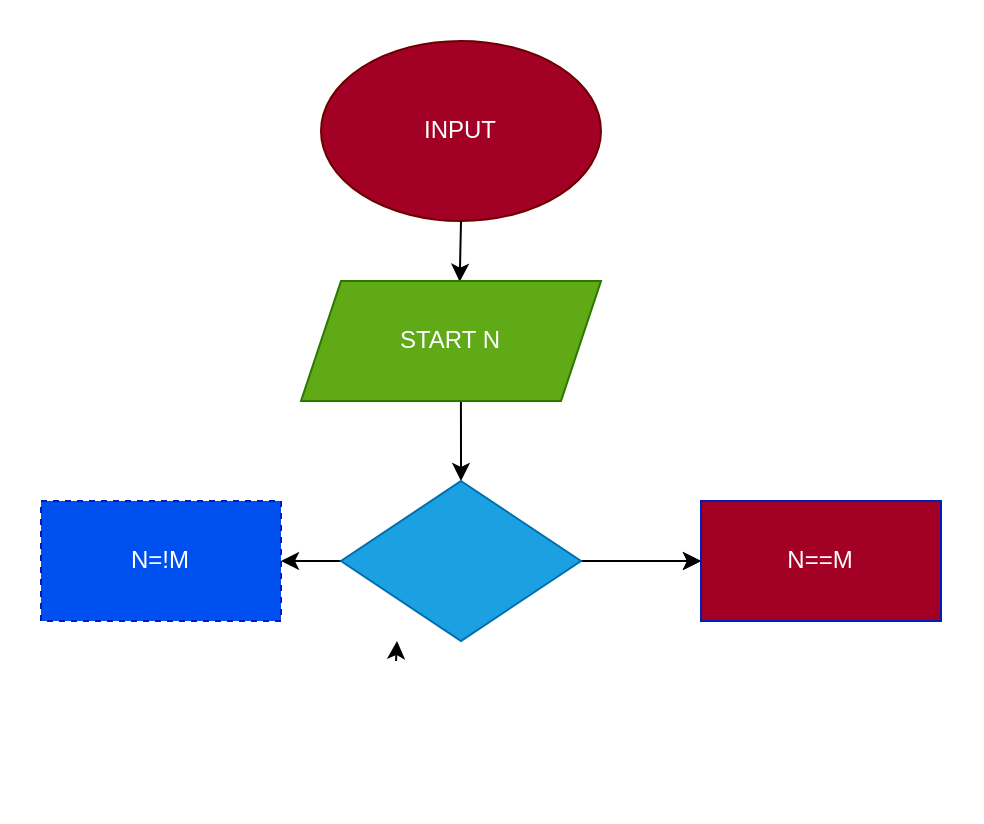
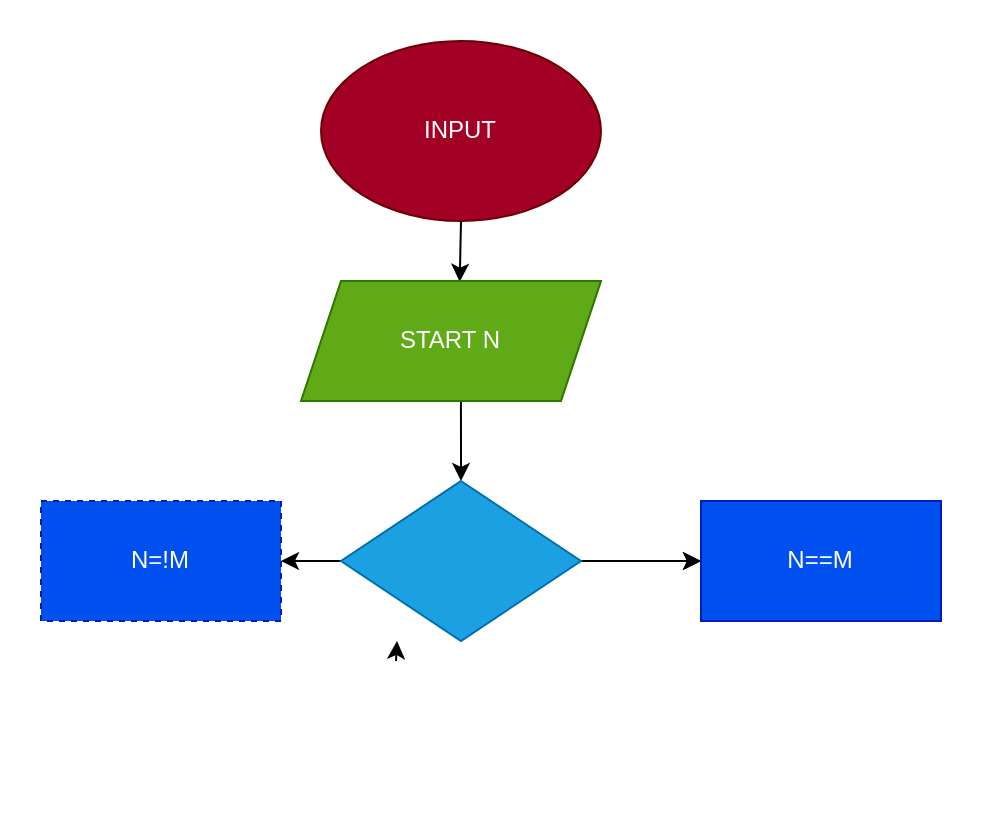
(821, 561) -> (821, 561)
